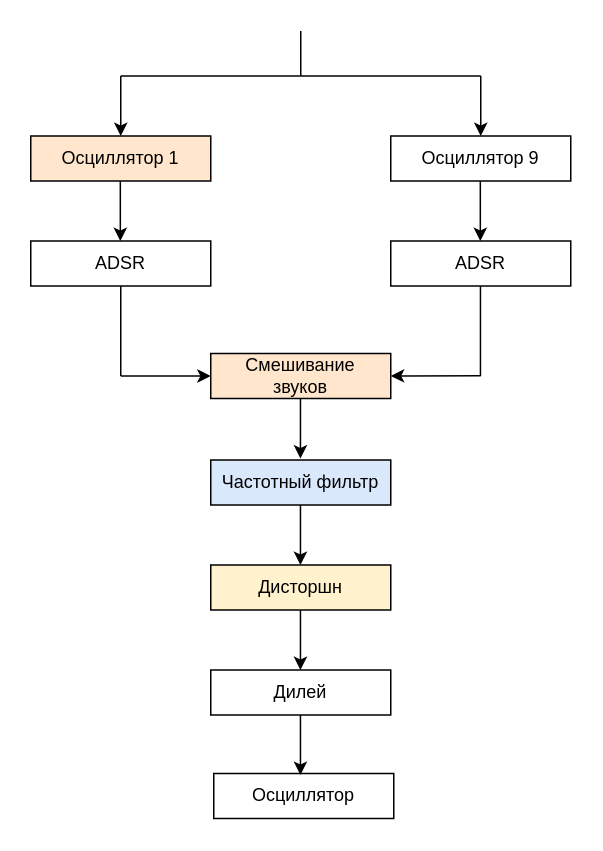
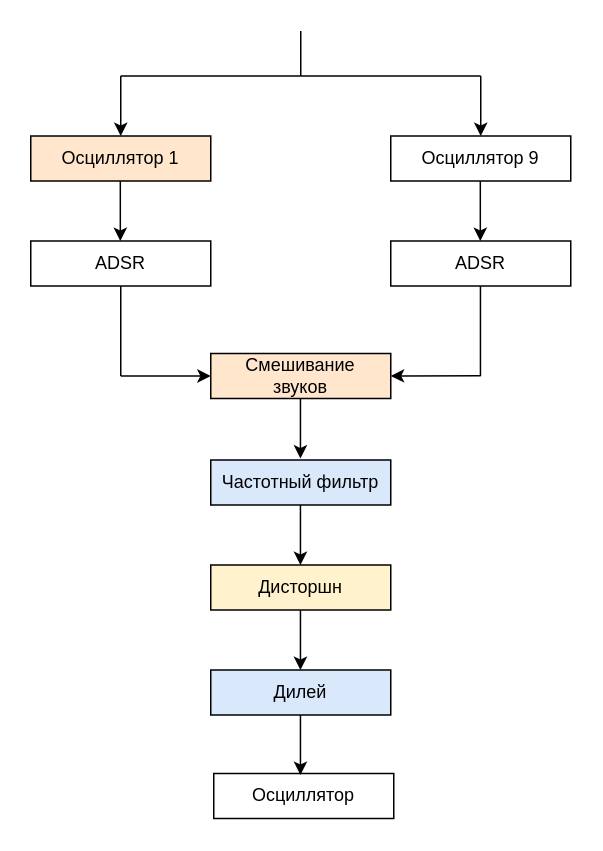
(301, 692) -> (301, 692)
